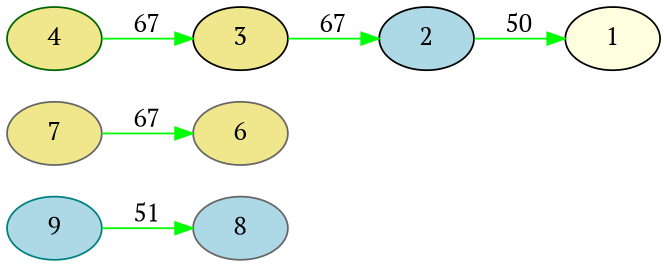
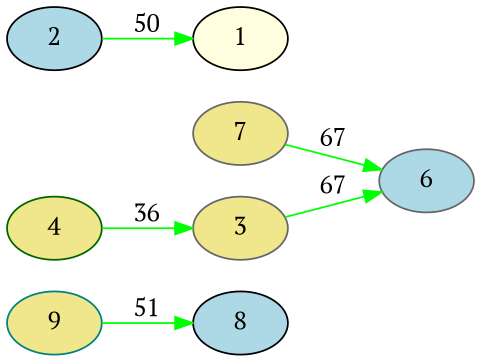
(147, 25) -> (147, 215)
(241, 39) -> (241, 228)
(325, 39) -> (325, 207)
(241, 133) -> (427, 181)
(54, 228) -> (54, 323)
(241, 228) -> (241, 323)
